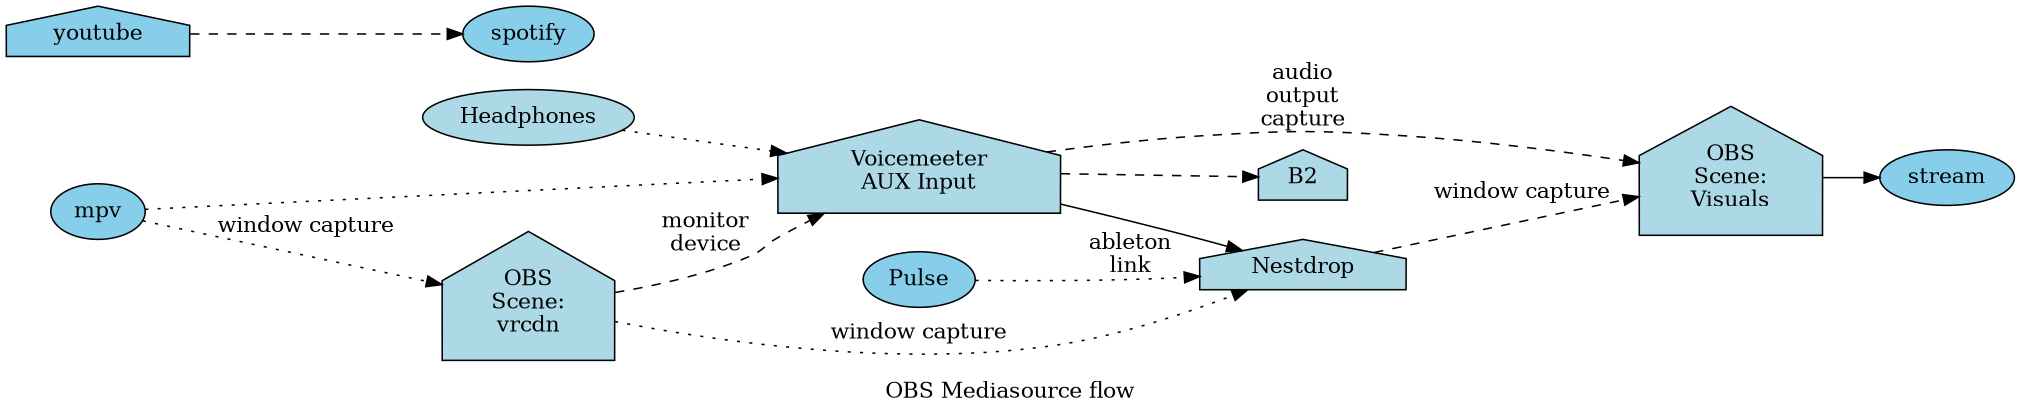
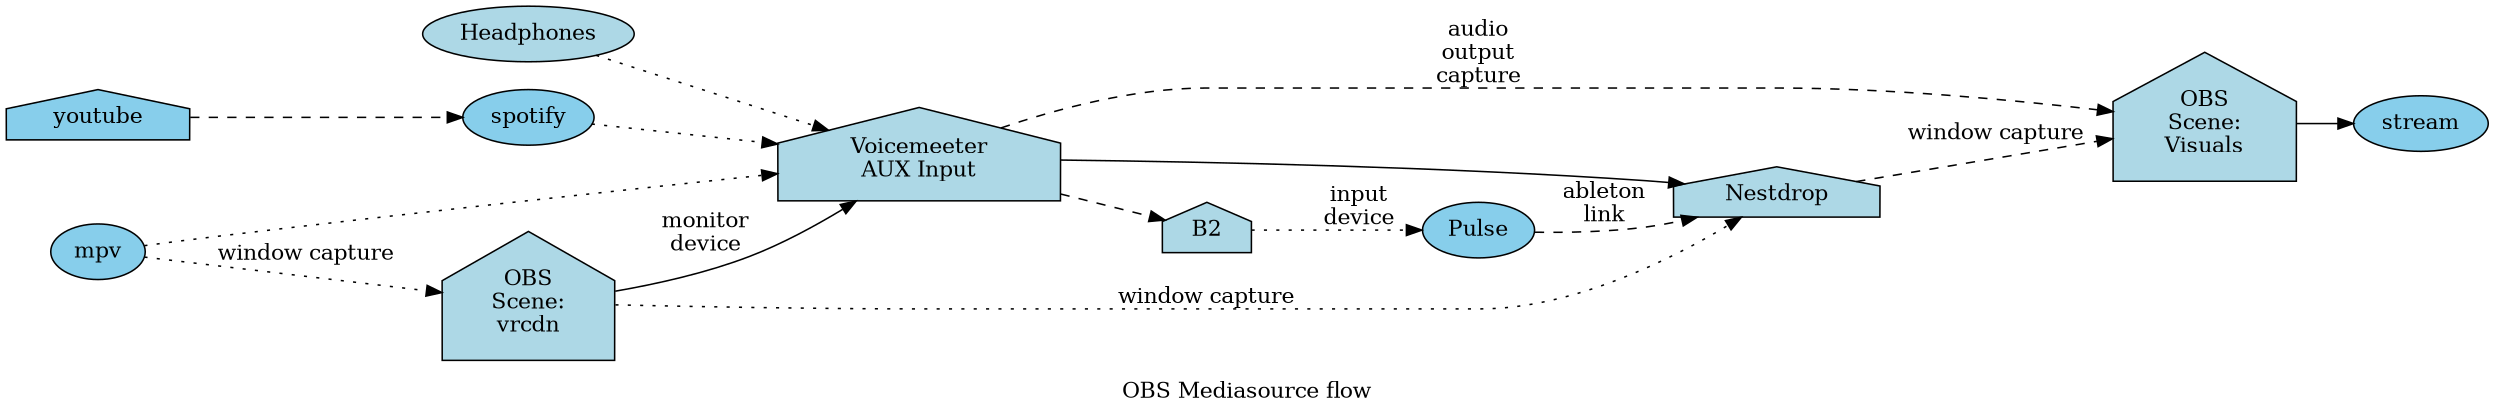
none -> (677, 133)
none -> (1329, 230)
(717, 268) -> (733, 262)
(1080, 280) -> (1609, 231)
